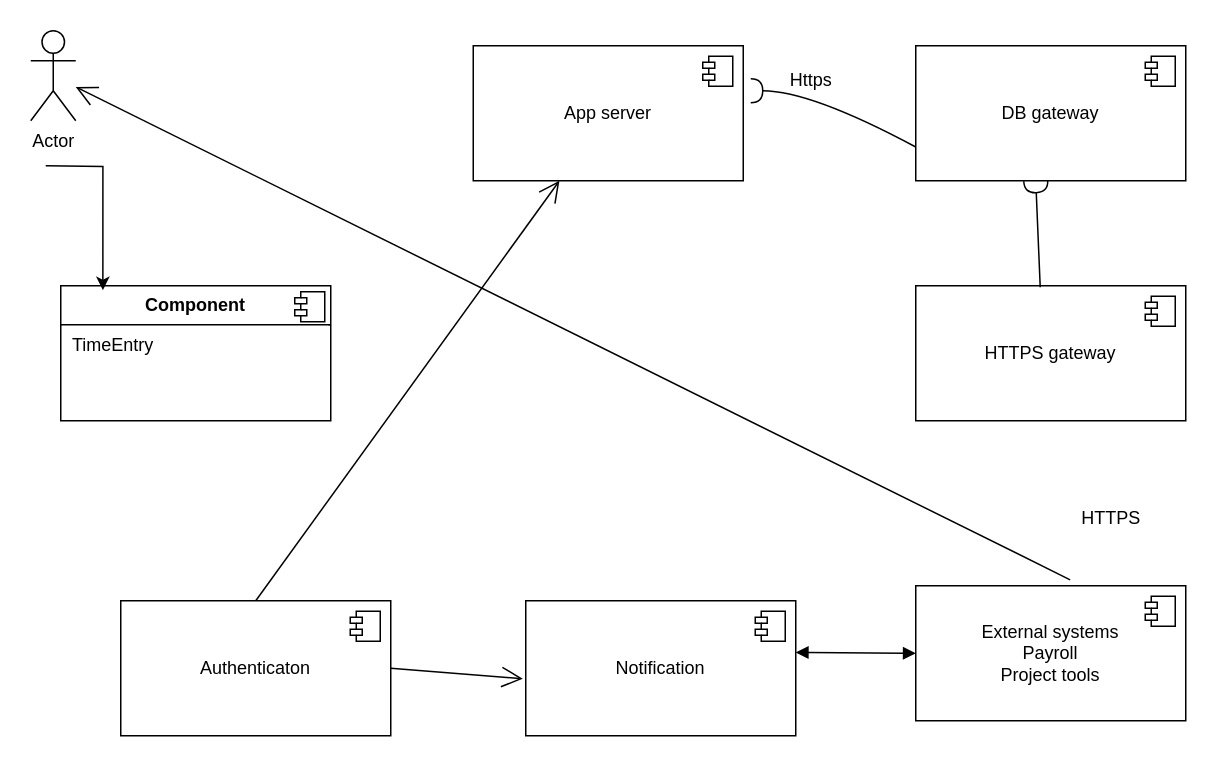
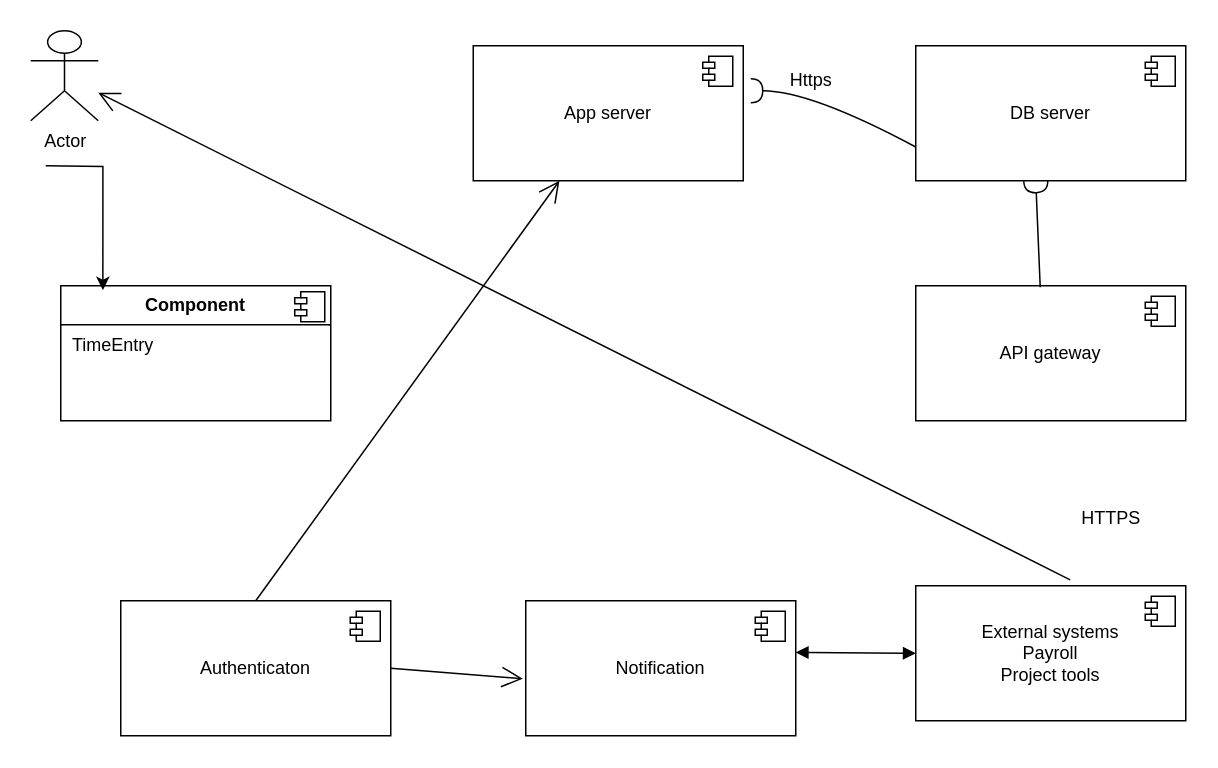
(53, 76) -> (65, 76)
(1051, 113) -> (1051, 113)
(1051, 353) -> (1051, 353)
